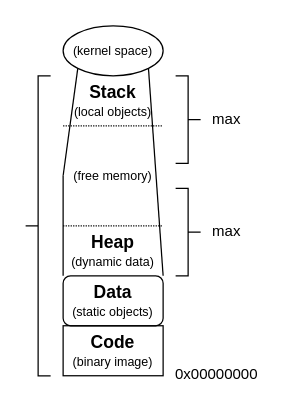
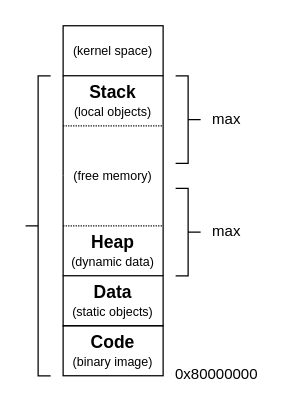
(113, 51) -> (113, 51)
(113, 301) -> (113, 301)
(217, 374) -> (217, 374)
